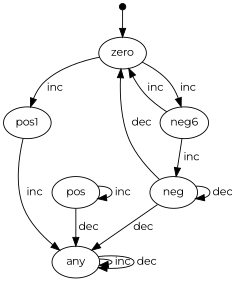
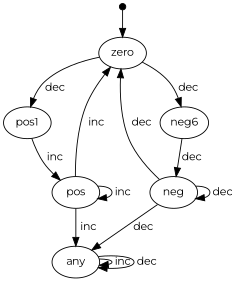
(55, 88) -> (55, 88)
(188, 88) -> (188, 88)
(147, 96) -> (81, 122)
(192, 158) -> (192, 158)
(20, 197) -> (40, 158)
(89, 227) -> (89, 227)
